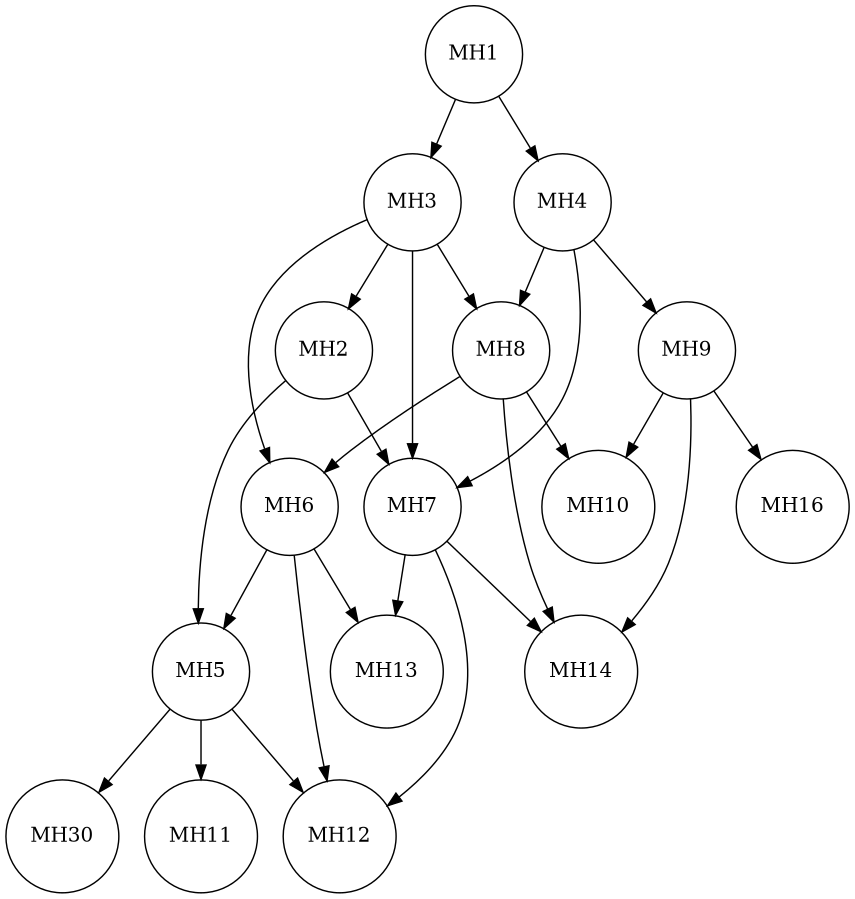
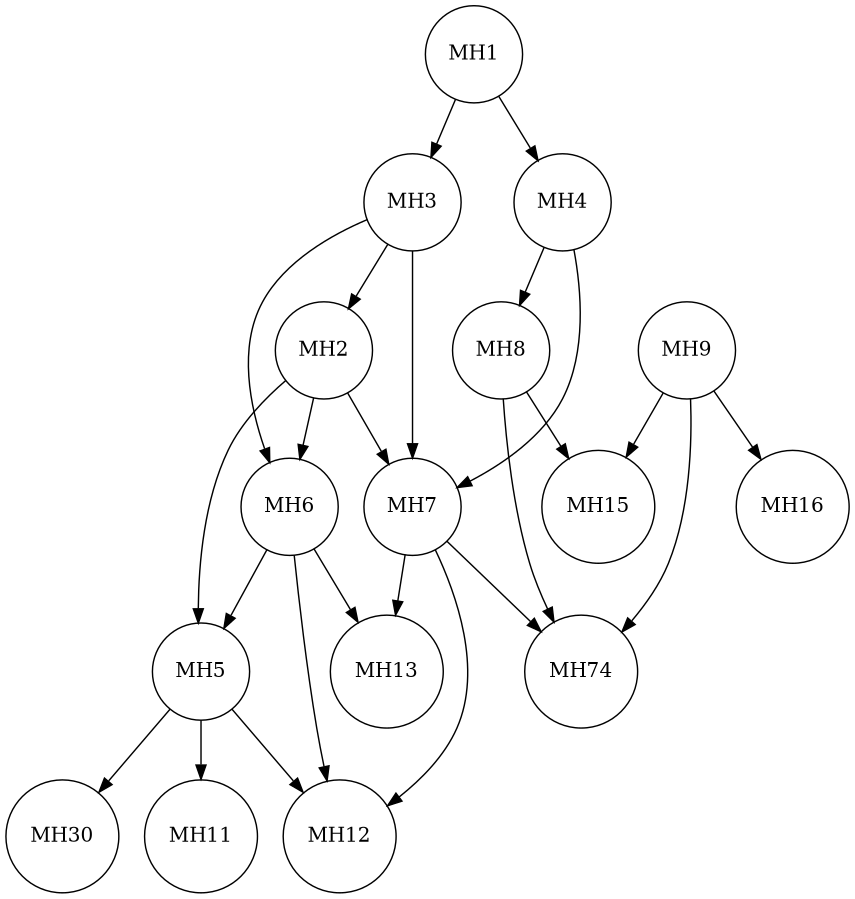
(453, 270) -> none
(620, 271) -> none
(396, 418) -> (308, 422)
(598, 507) -> (598, 507)
(581, 672) -> (581, 672)
